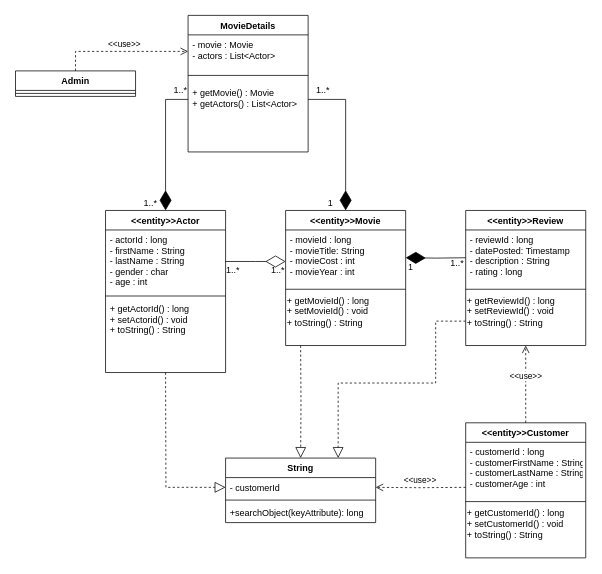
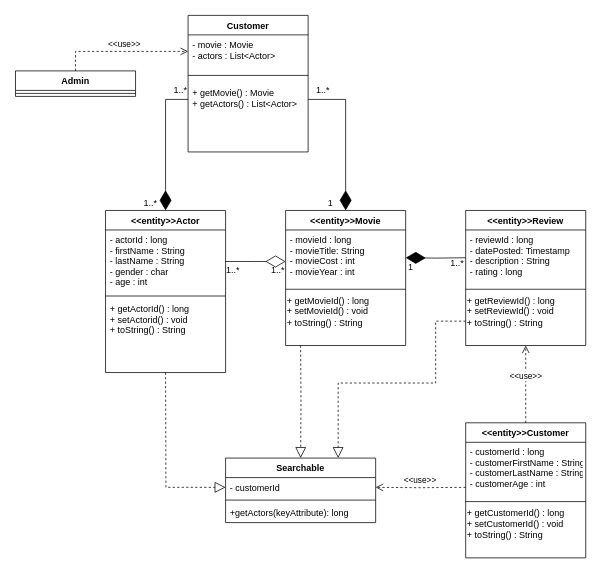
(248, 26) -> (248, 26)
(300, 468) -> (300, 468)
(308, 513) -> (300, 513)
